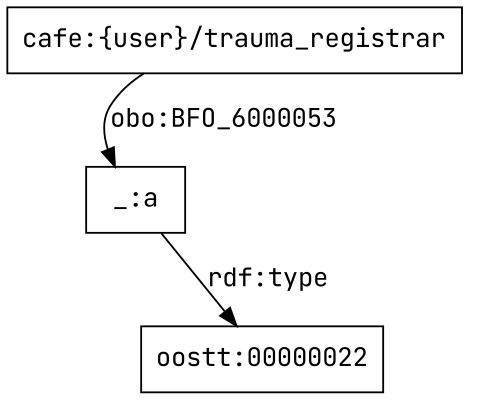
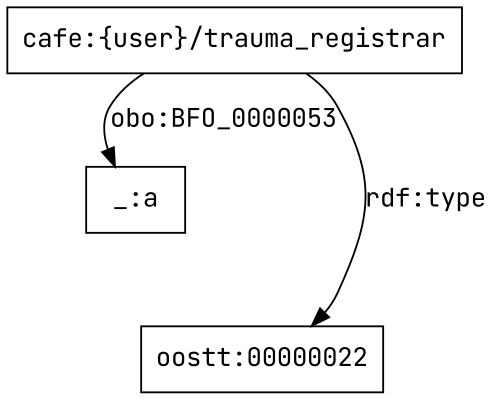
(224, 120) -> (224, 120)
(193, 272) -> (365, 188)
